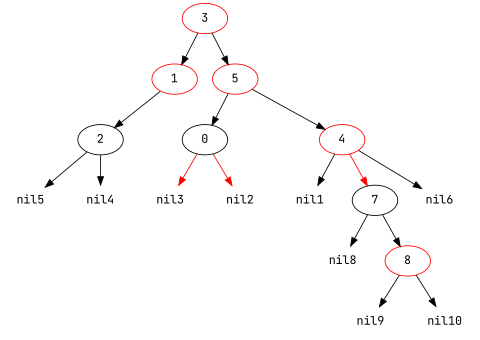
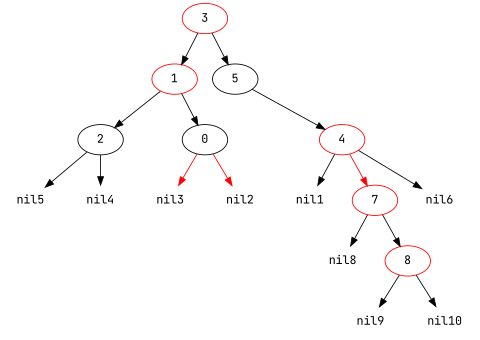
(235, 79) -> (235, 79)
(222, 106) -> (188, 106)
(375, 200) -> (375, 200)
